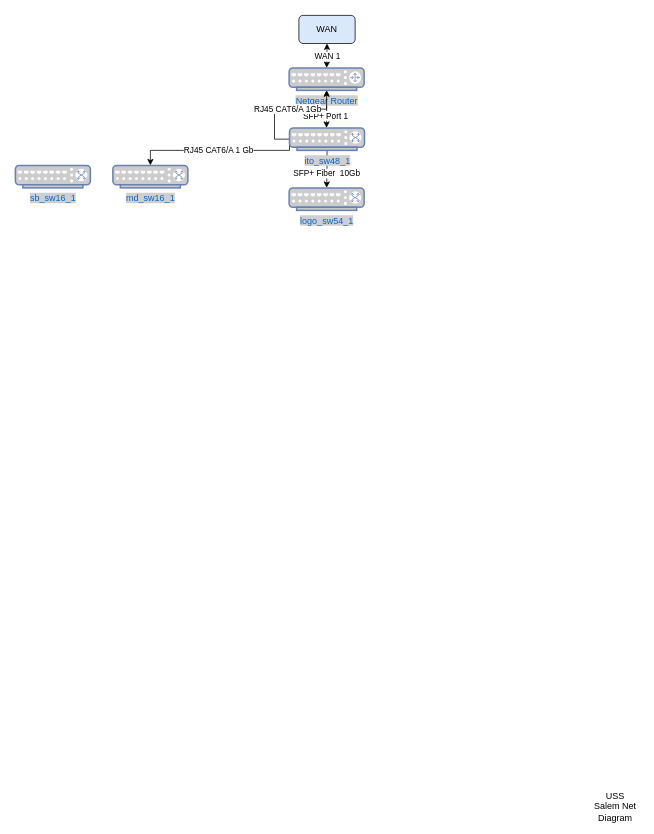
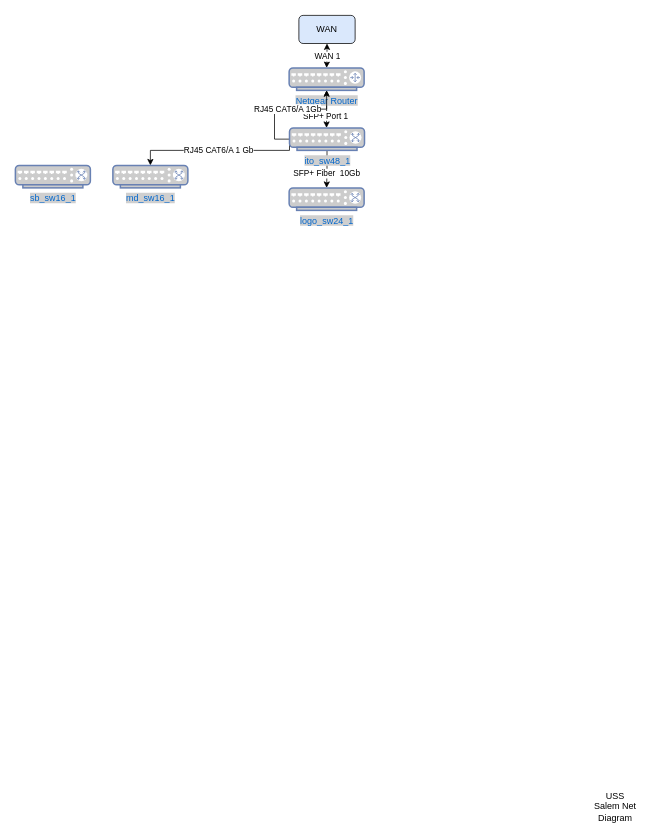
(327, 221) -> (327, 221)
